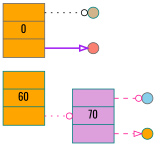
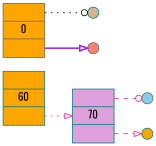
(55, 116) -> (55, 116)
